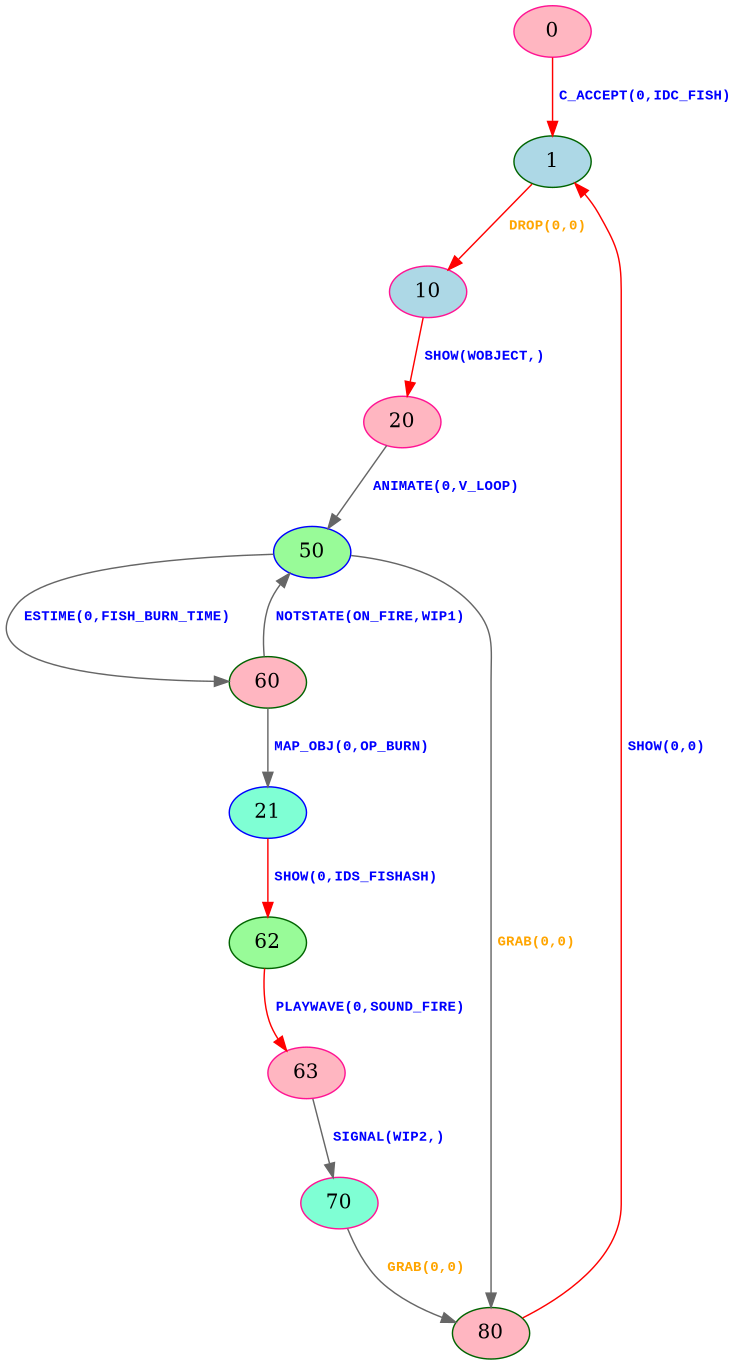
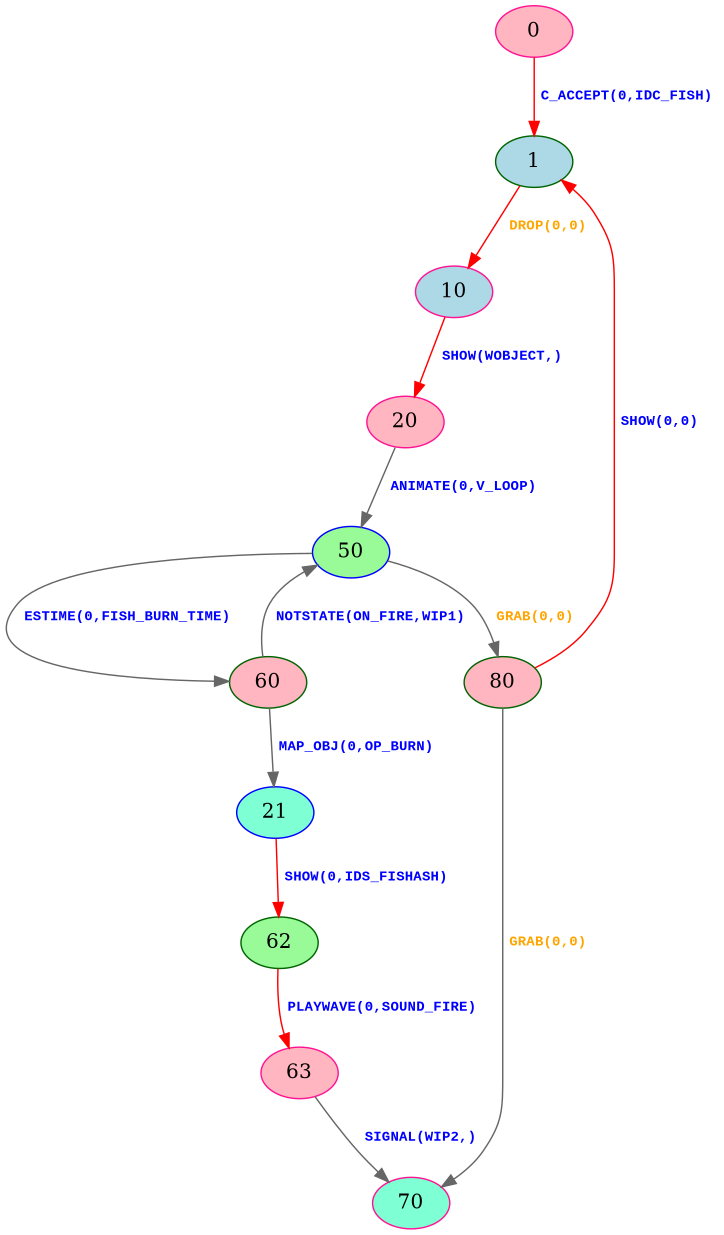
(384, 1284) -> (503, 952)
